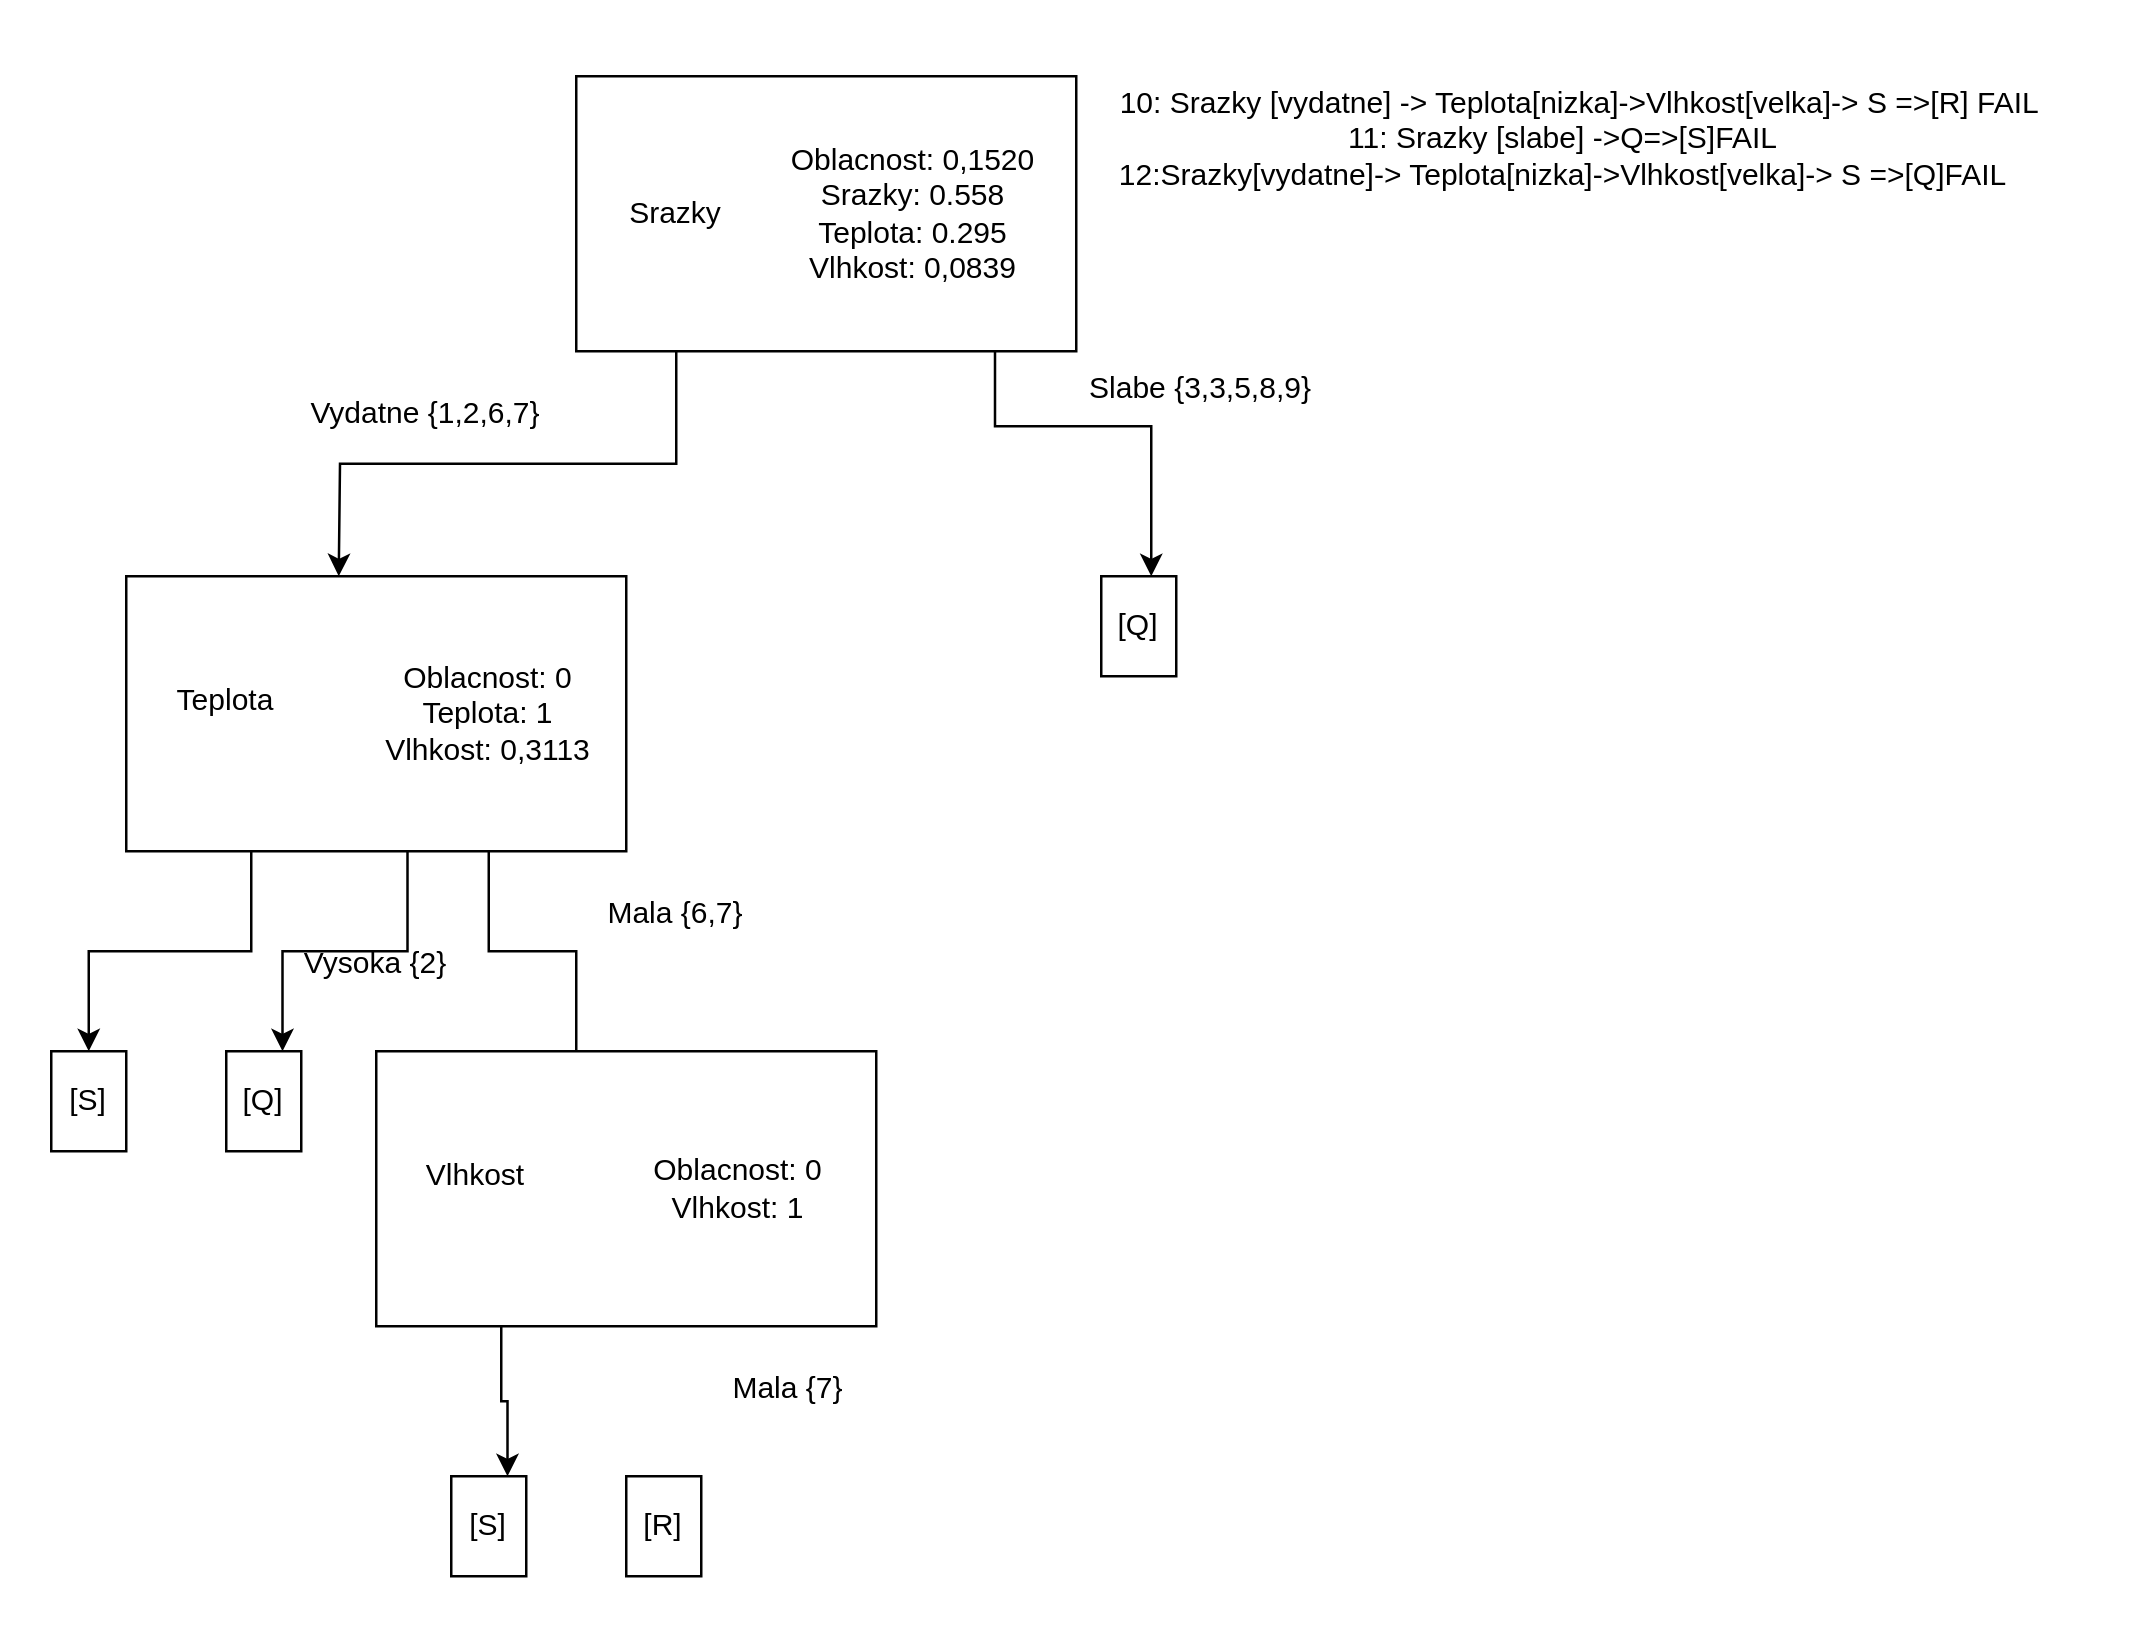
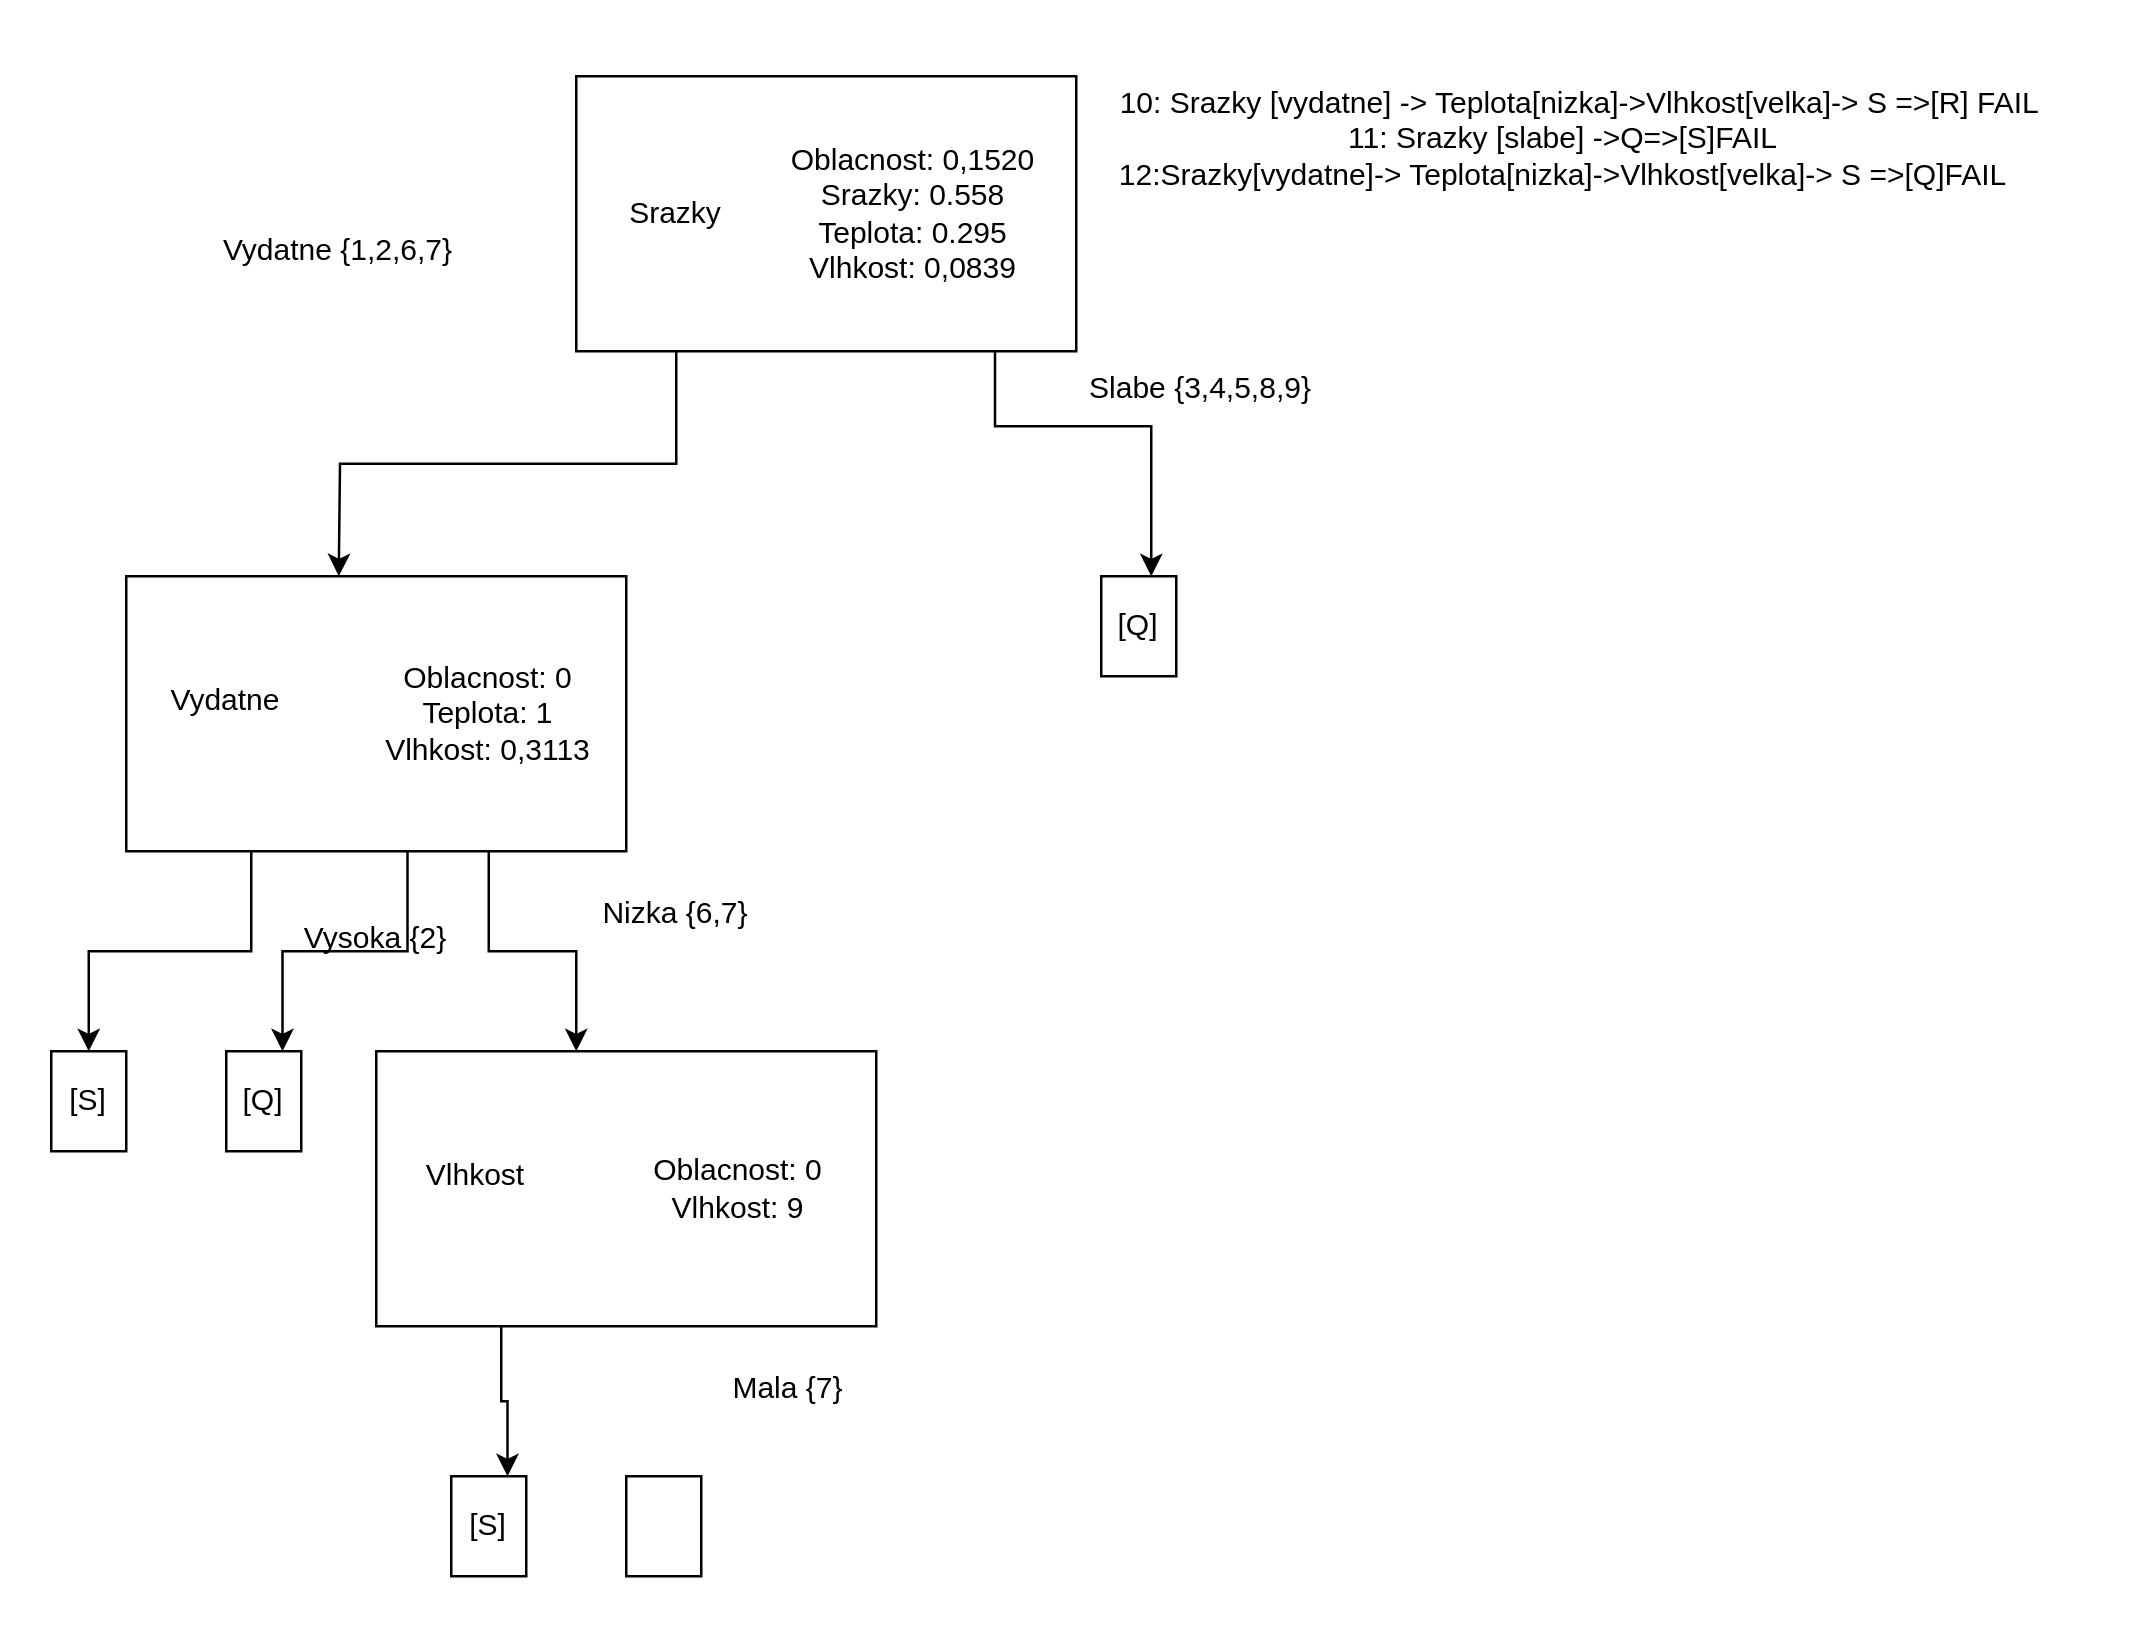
(1201, 389) -> (1201, 389)
(426, 414) -> (339, 251)
(226, 701) -> (226, 701)
(676, 914) -> (676, 914)
(376, 964) -> (376, 939)
(576, 1040) -> (576, 1033)
(739, 1189) -> (739, 1189)
(664, 1526) -> none
